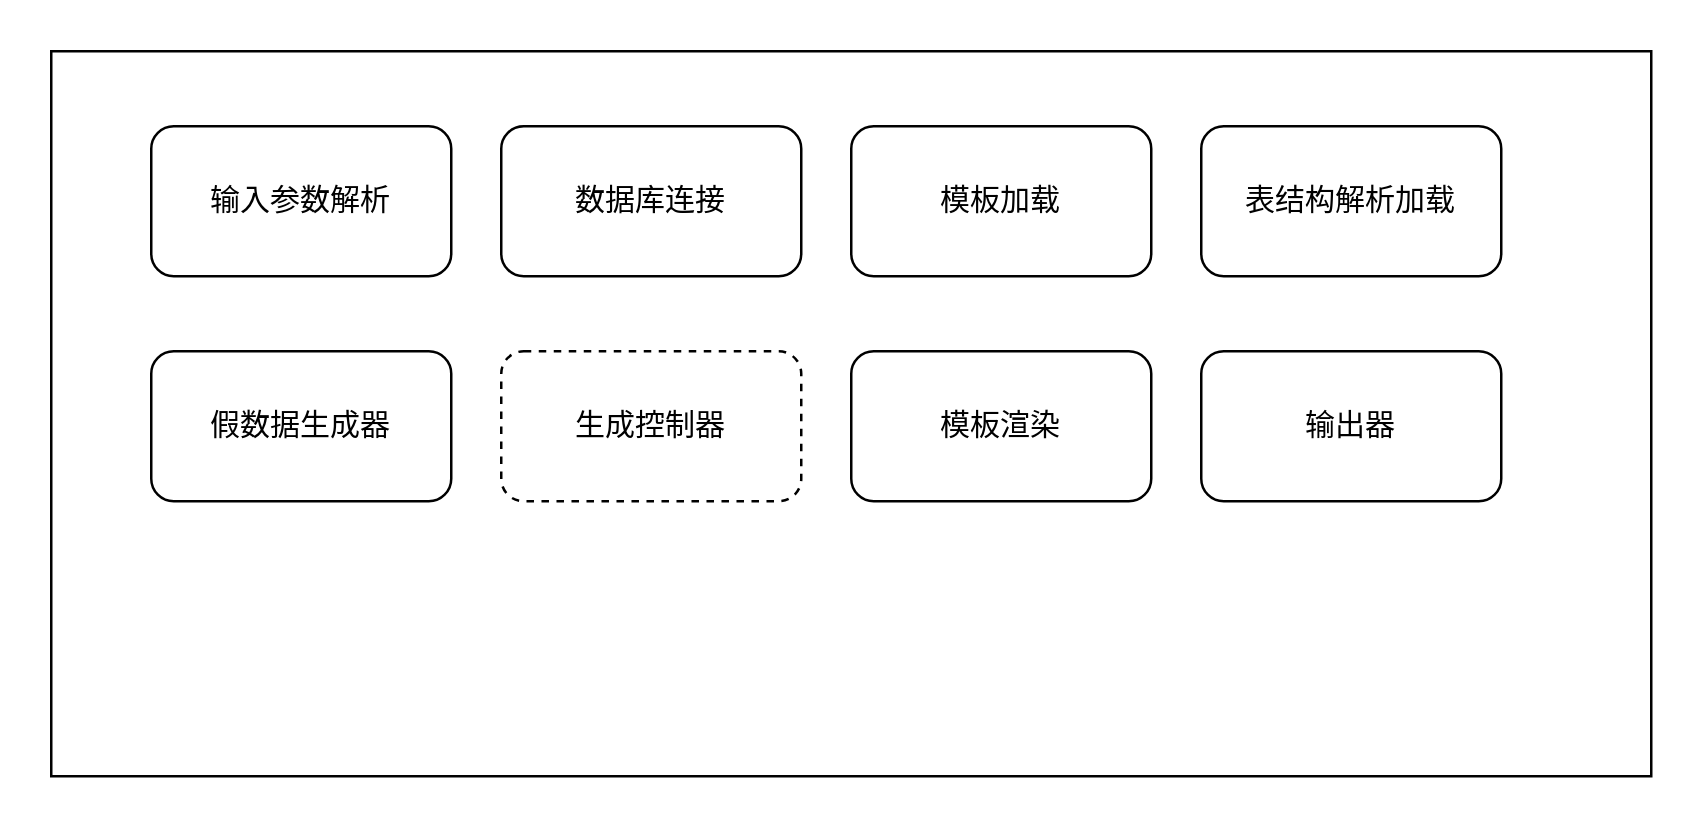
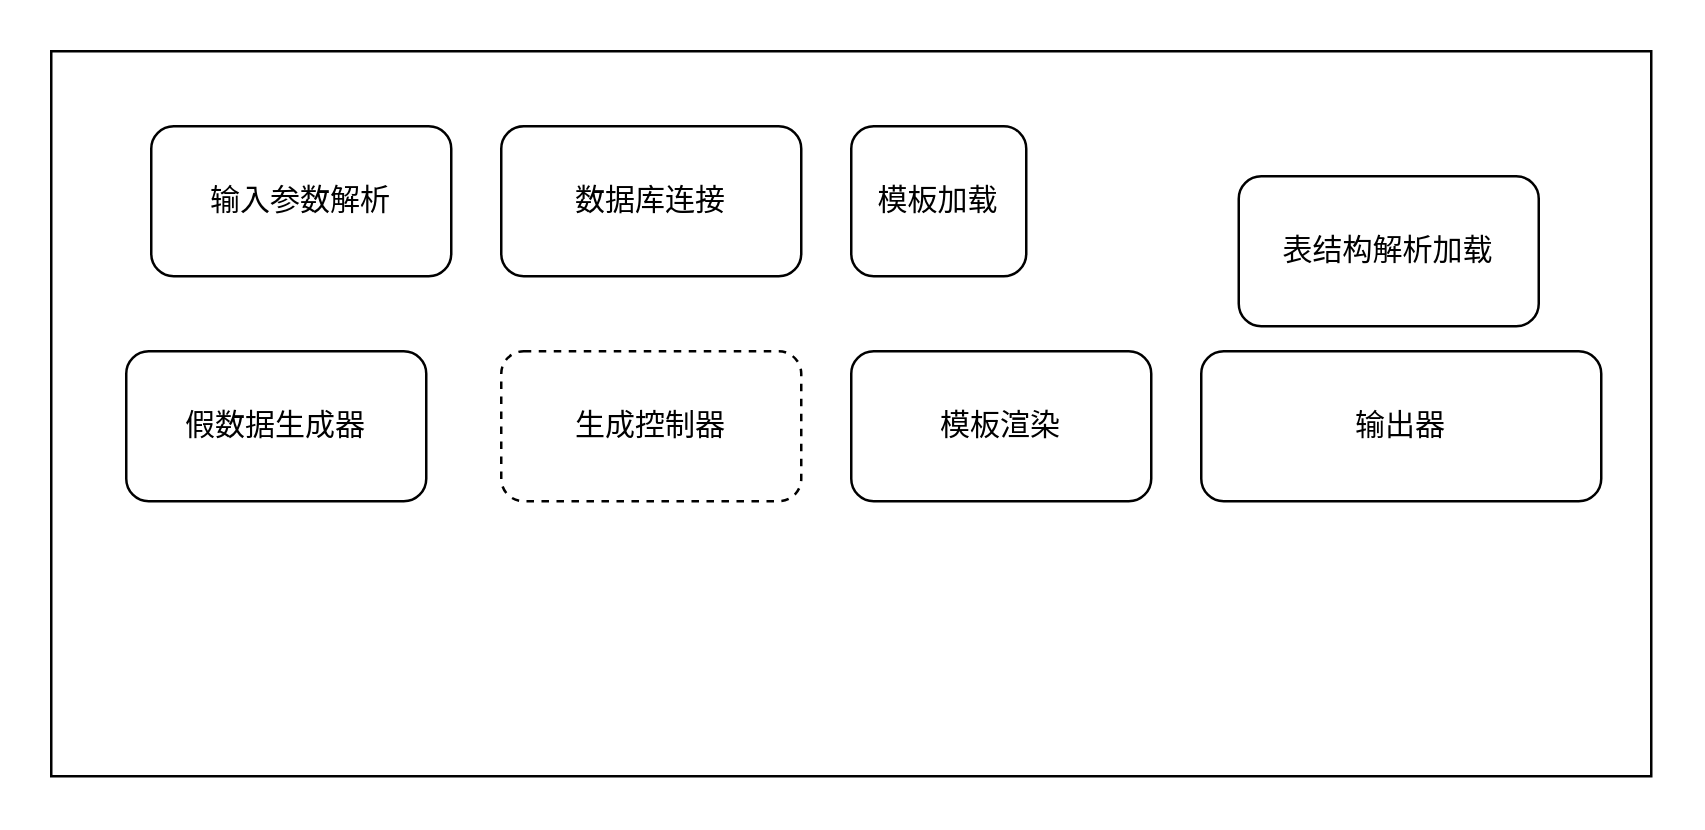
(1001, 201) -> (939, 201)
(1351, 201) -> (1389, 251)
(301, 426) -> (276, 426)
(1351, 426) -> (1401, 426)
